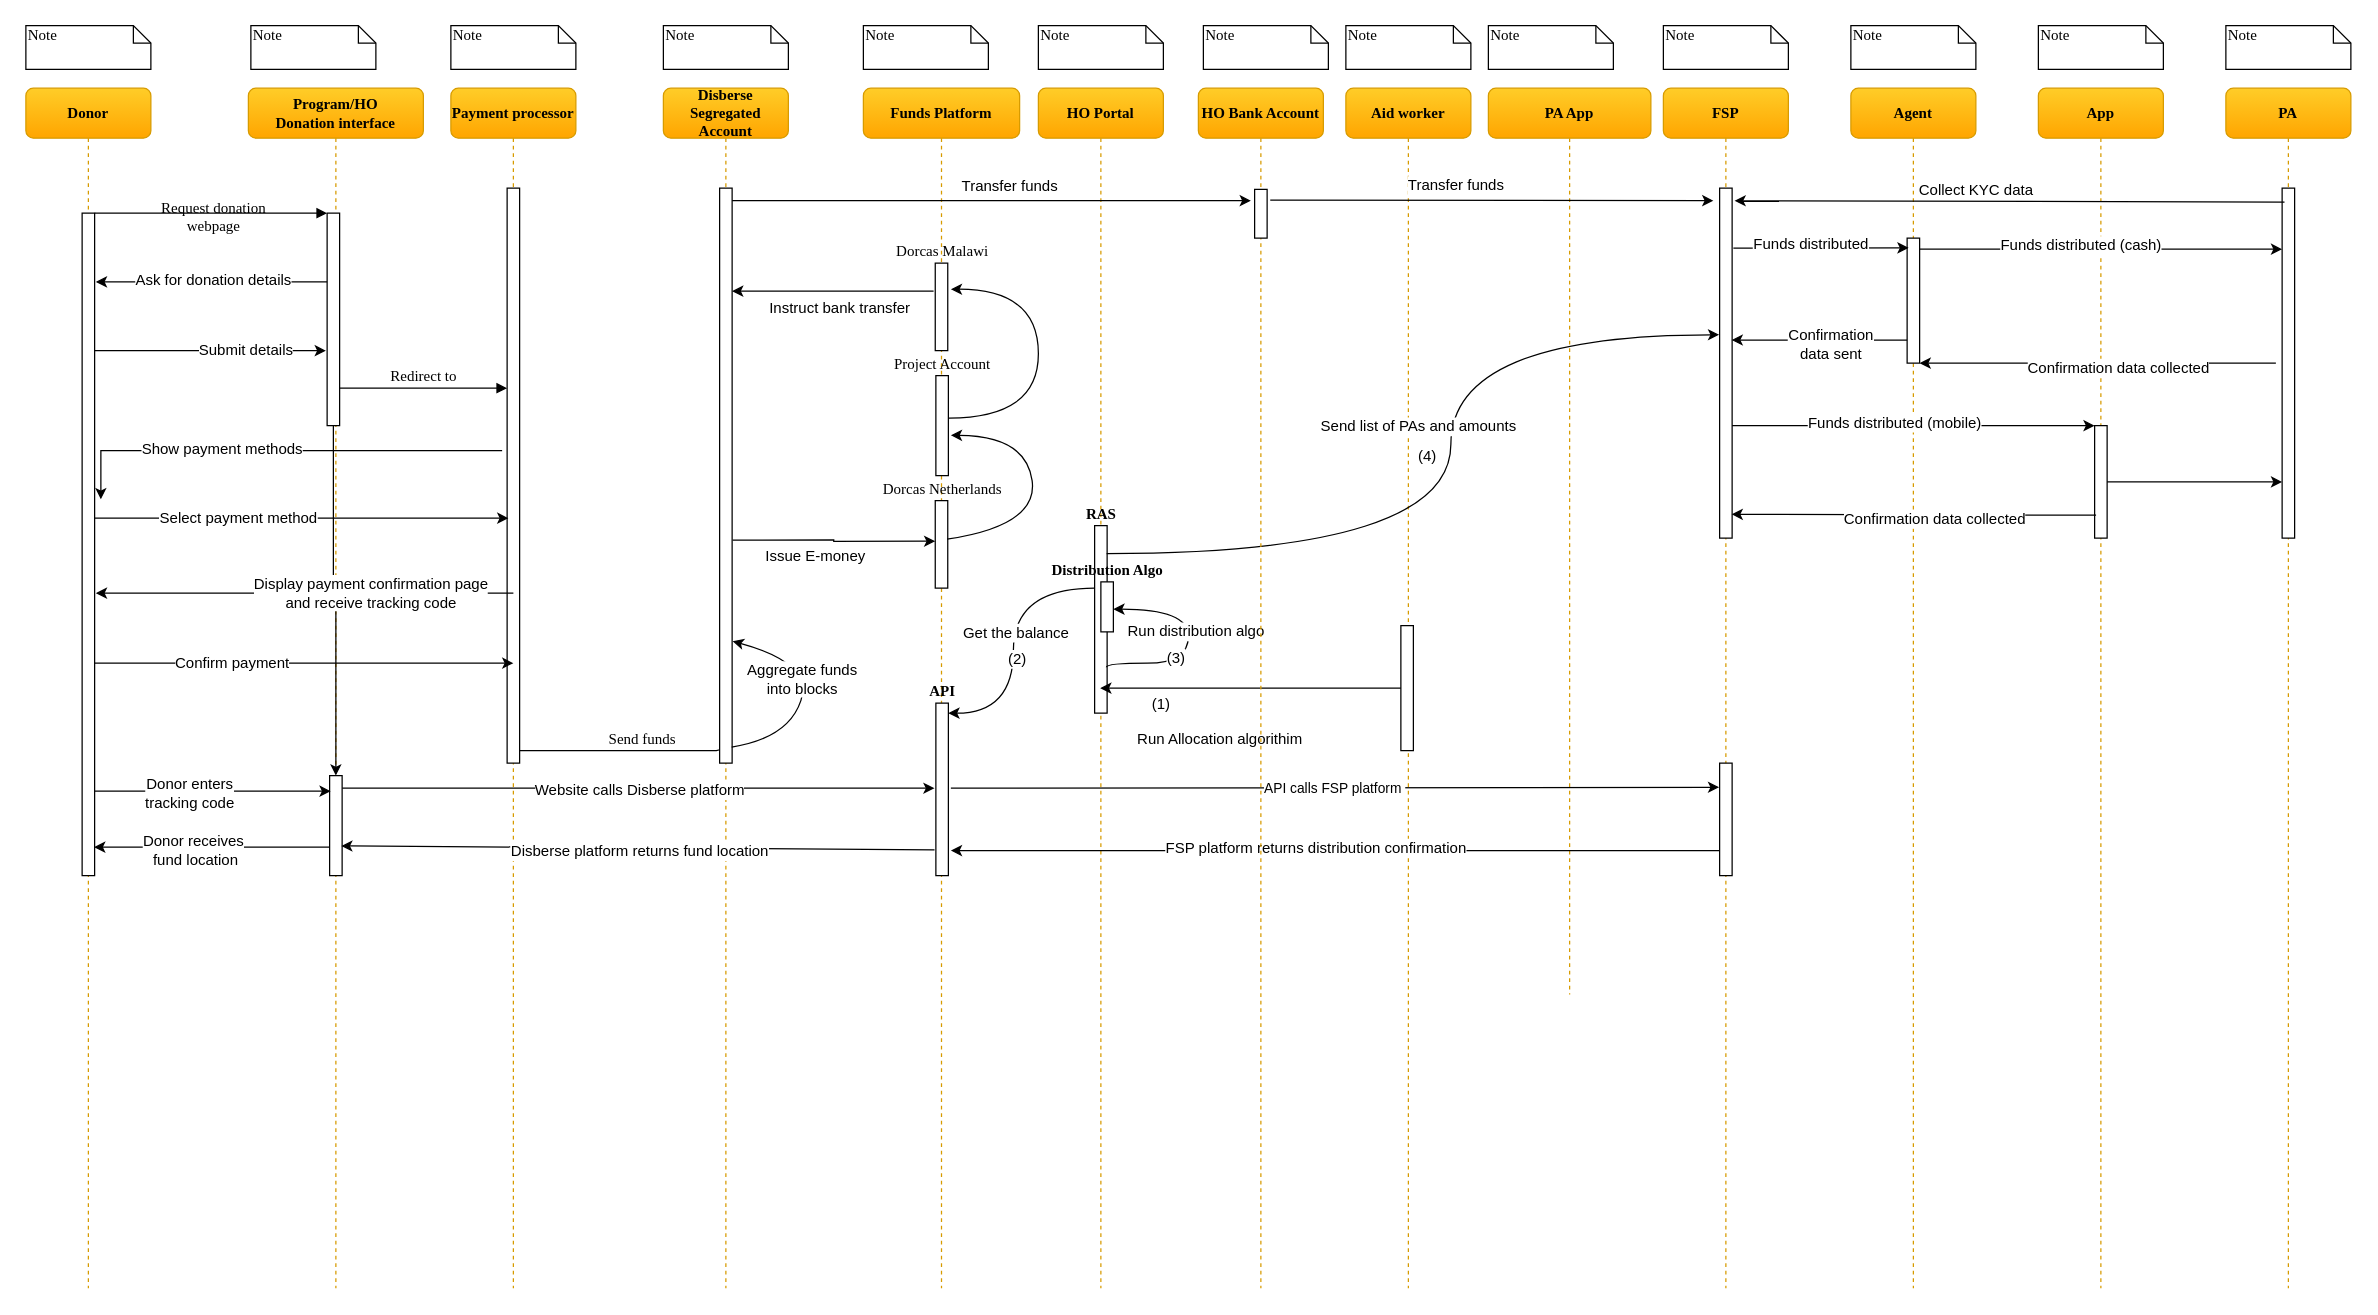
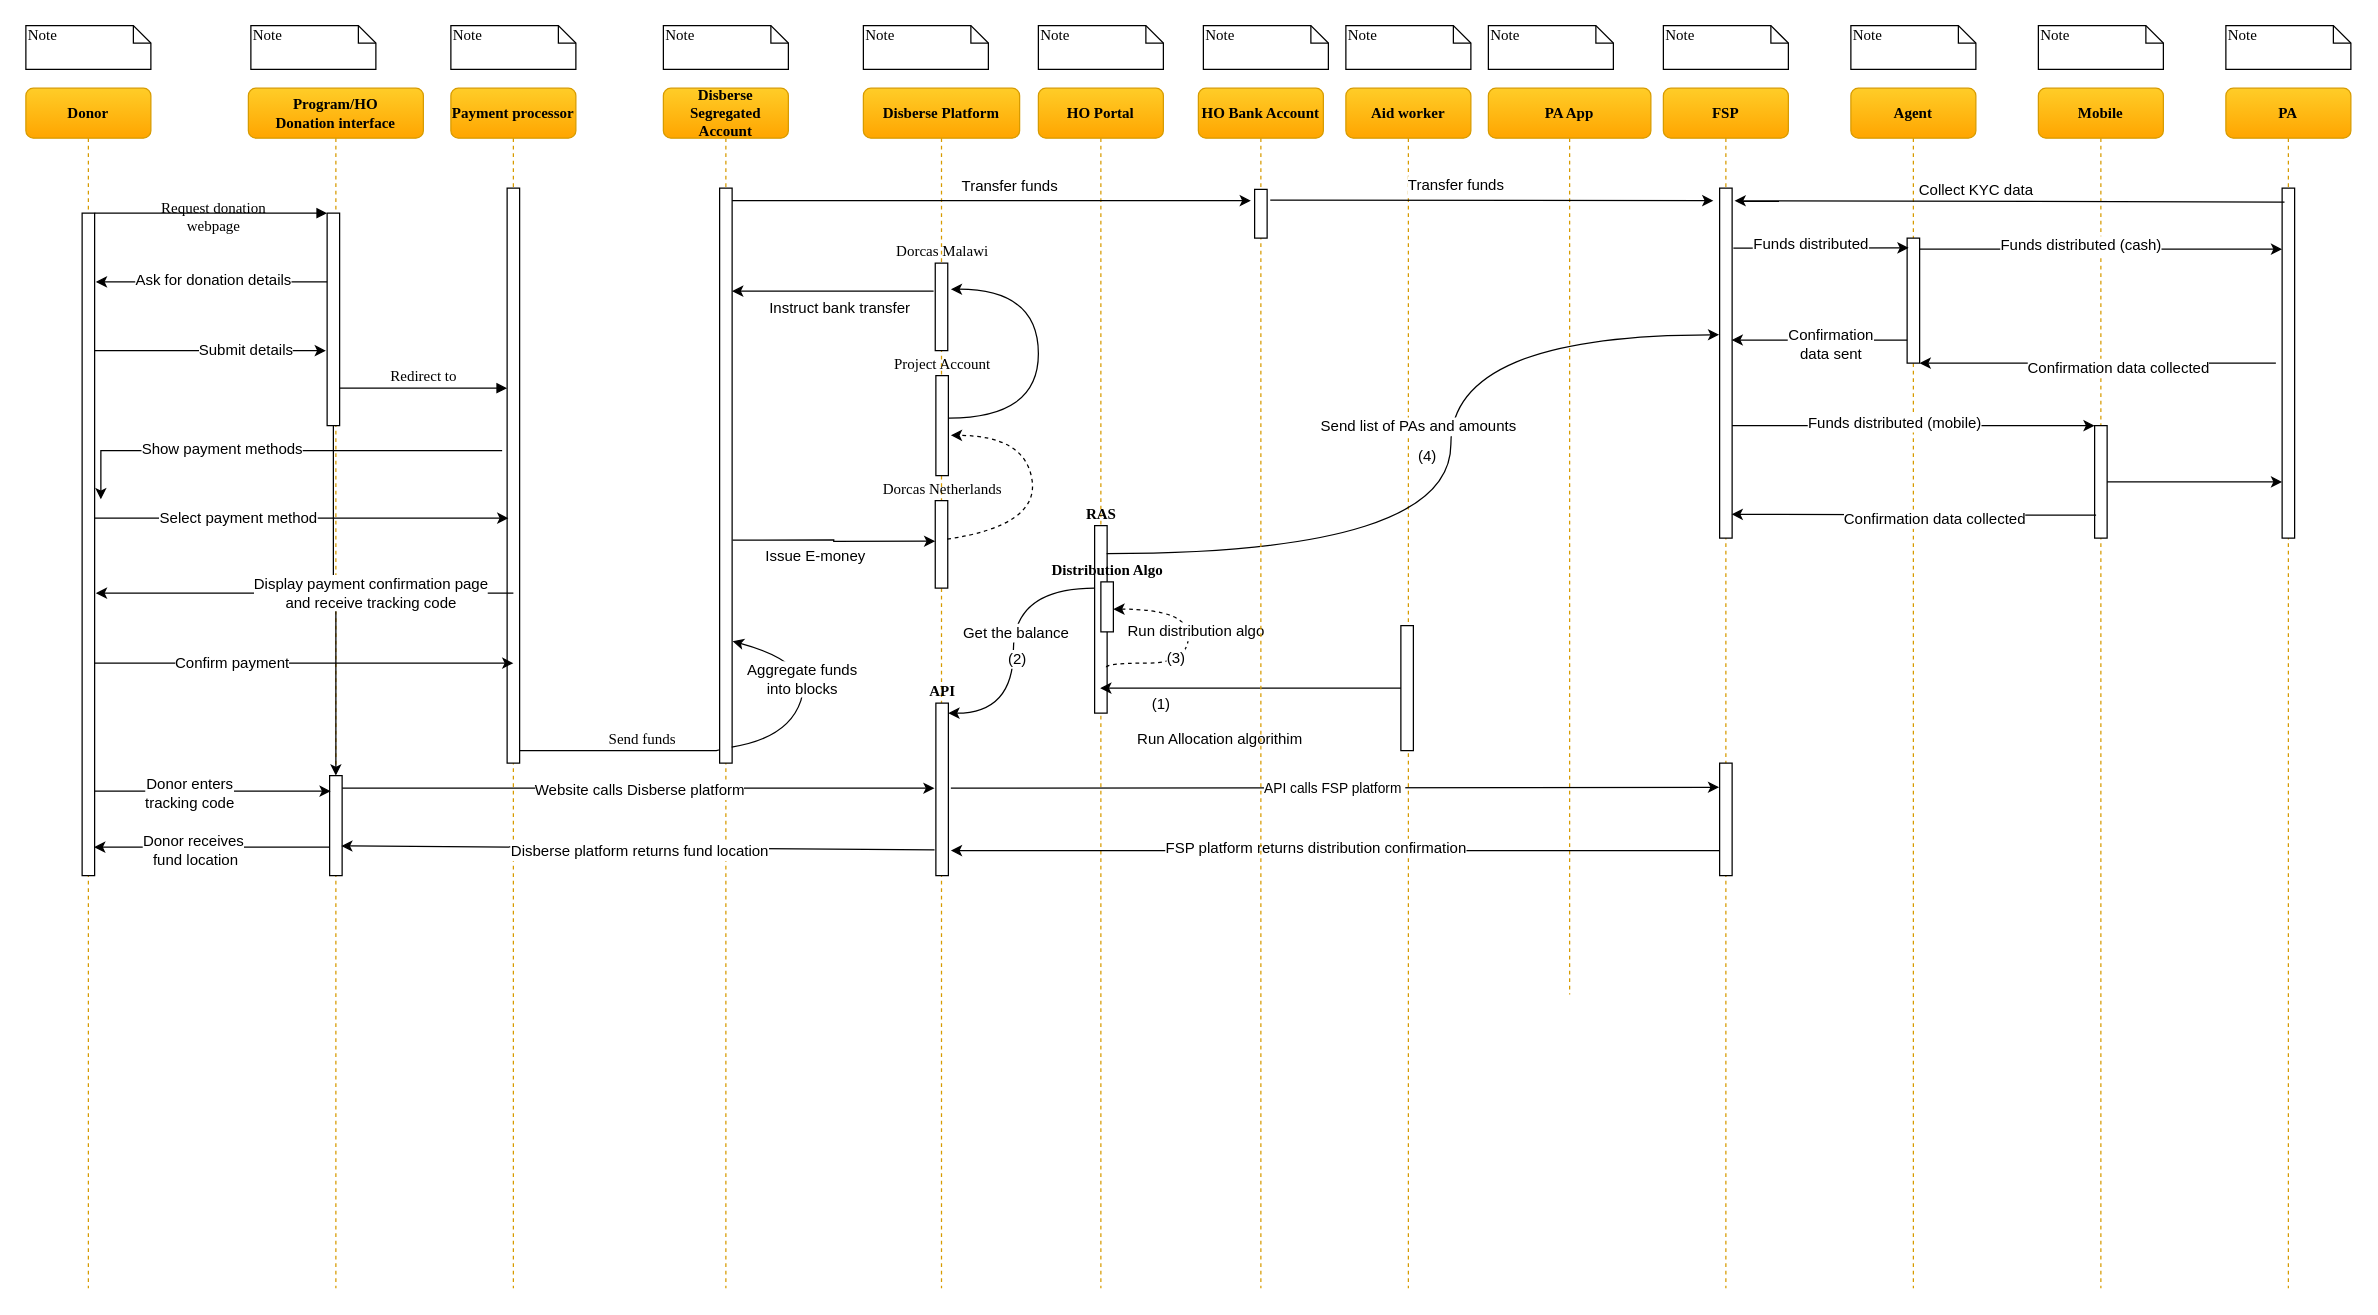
(941, 113) -> (941, 113)
(2101, 113) -> (2101, 113)
(1032, 490) -> (1032, 490)
(1152, 611) -> (1152, 611)
